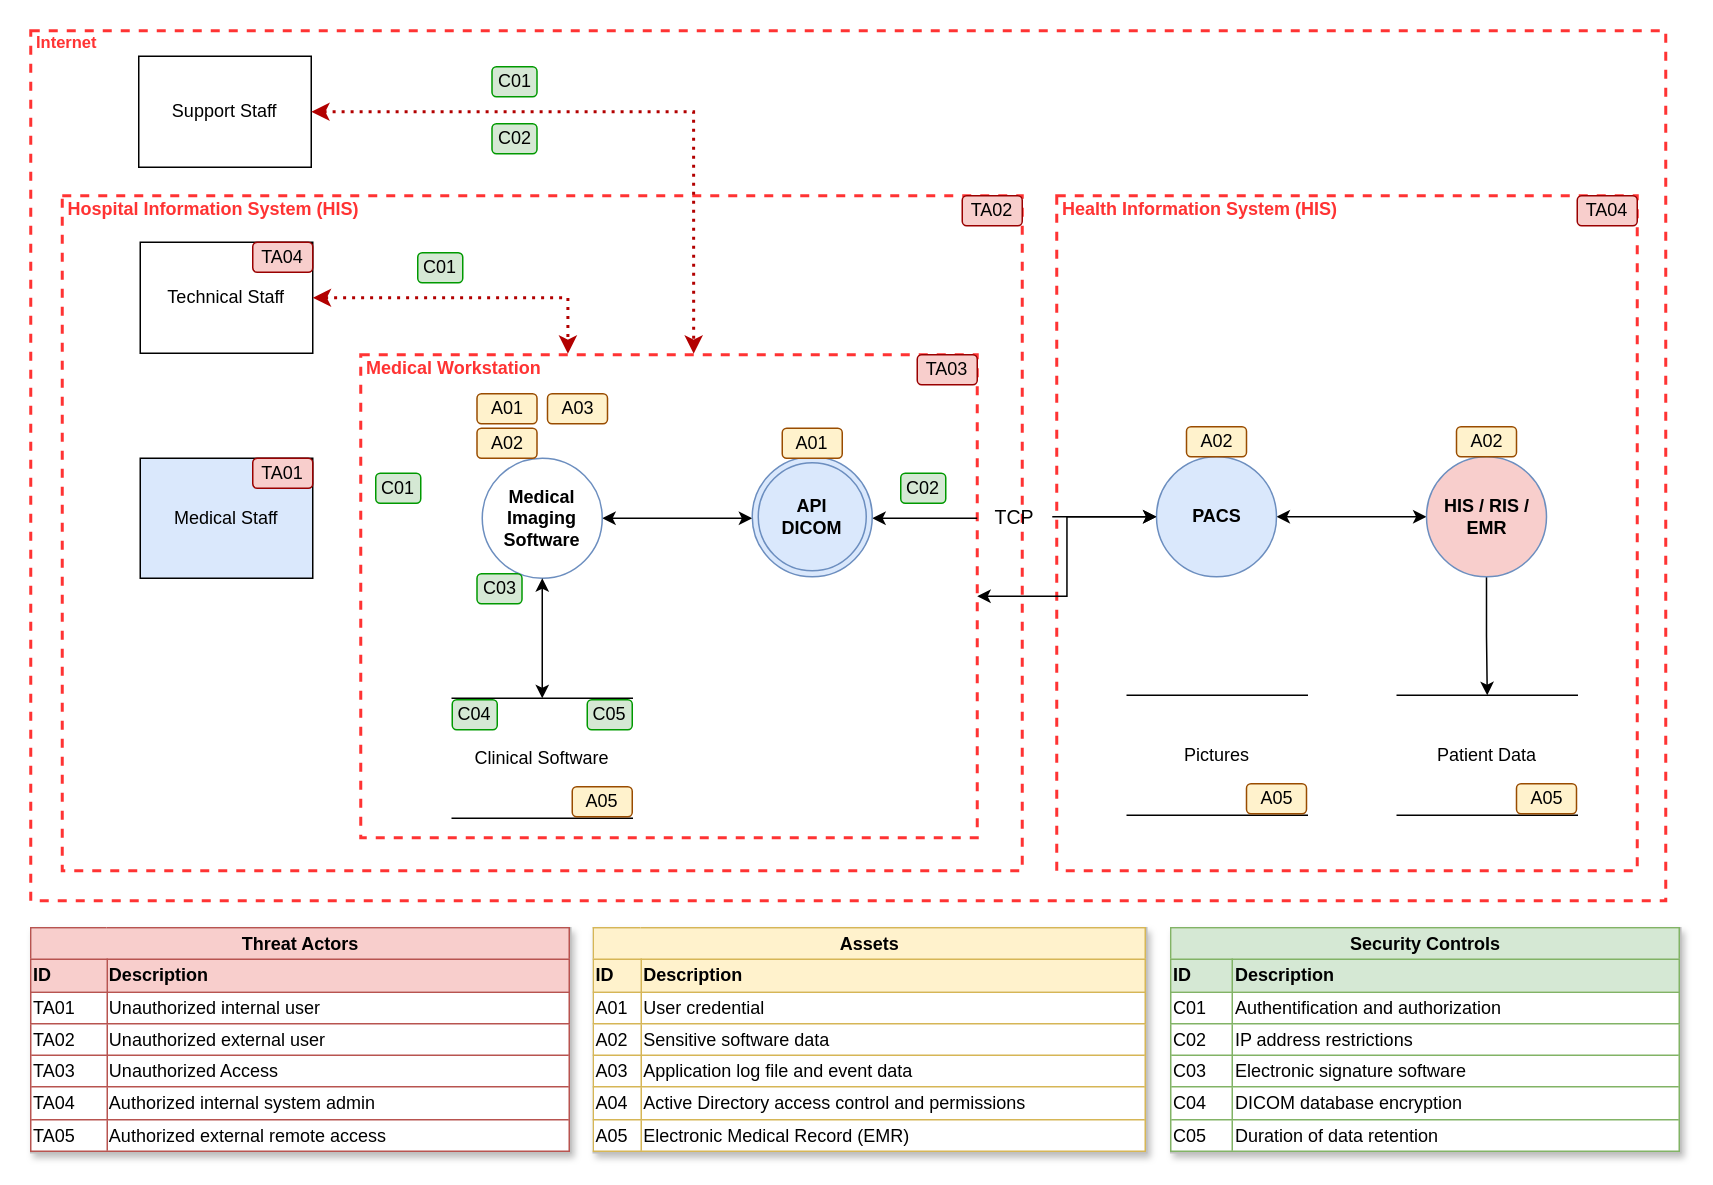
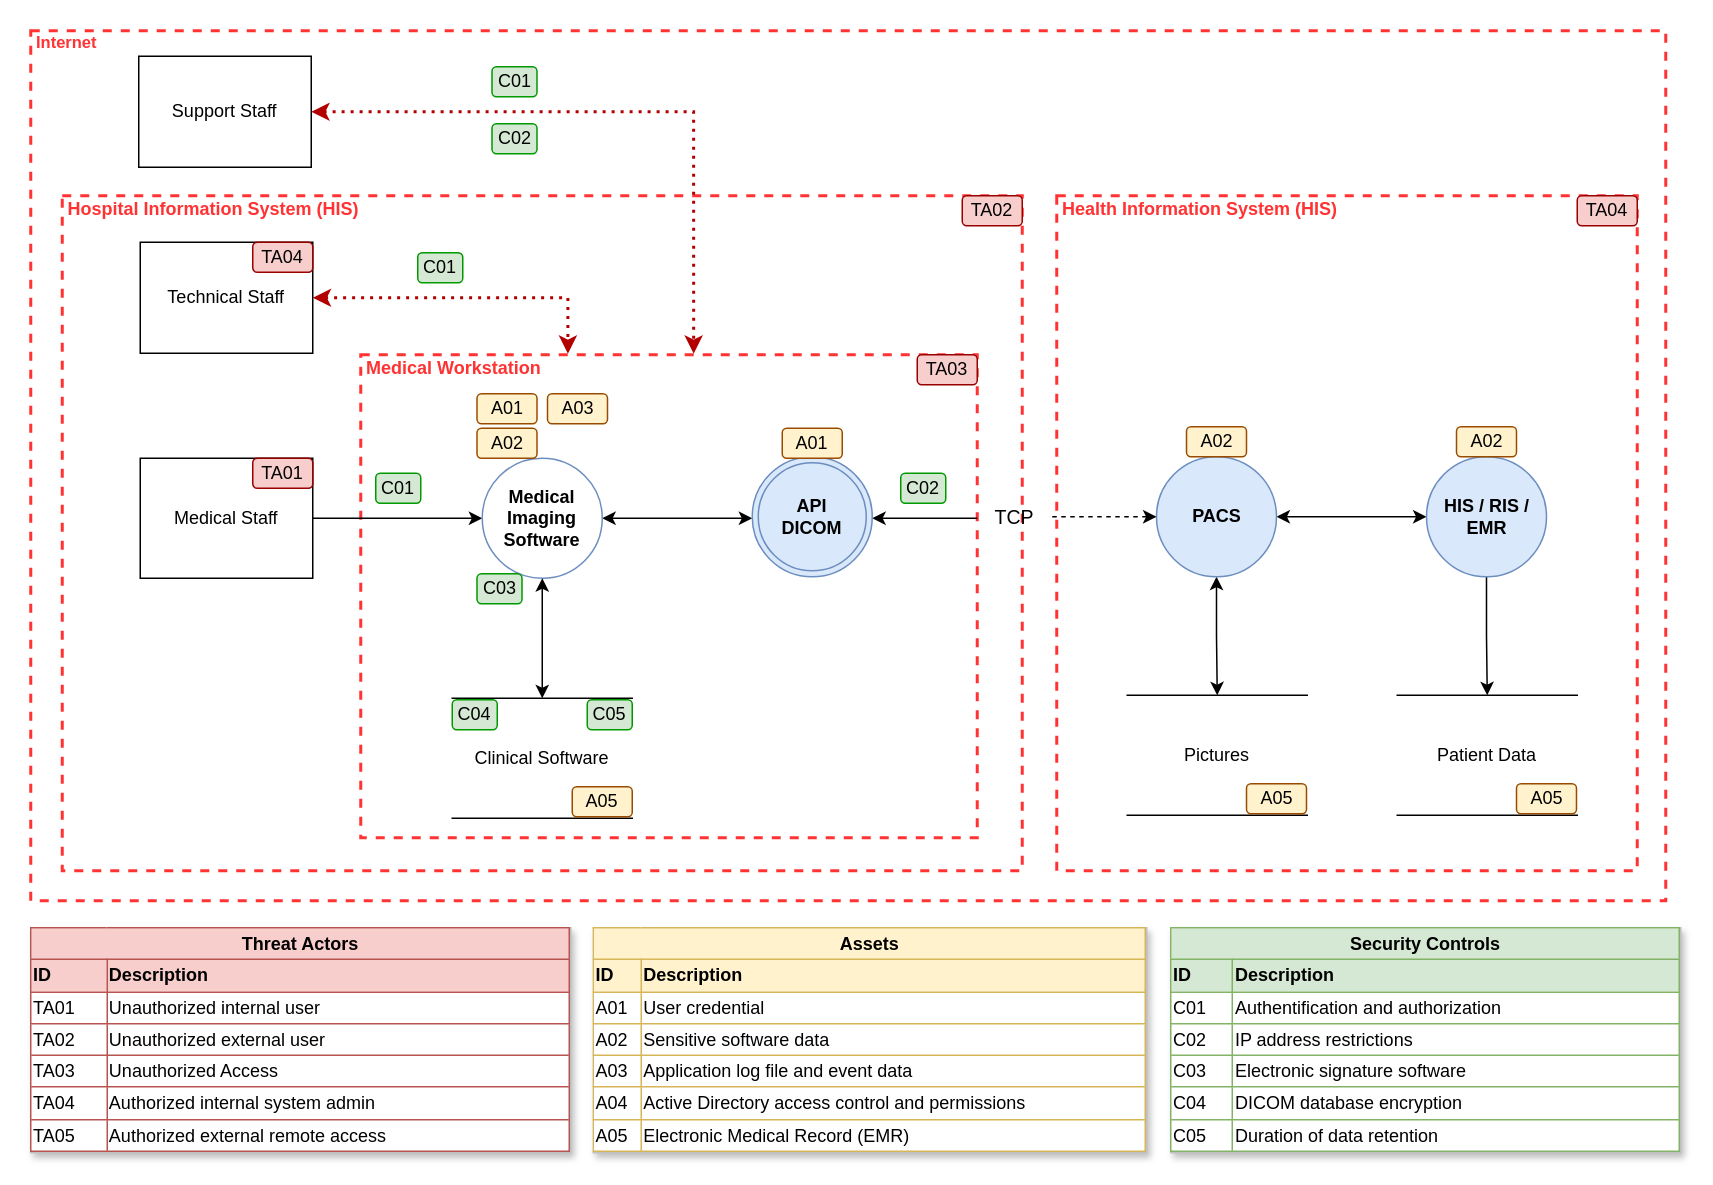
(1059, 517) -> (1059, 517)
(1487, 517) -> (1487, 517)
(227, 518) -> (227, 518)
none -> (392, 518)
(1066, 596) -> (1217, 636)
